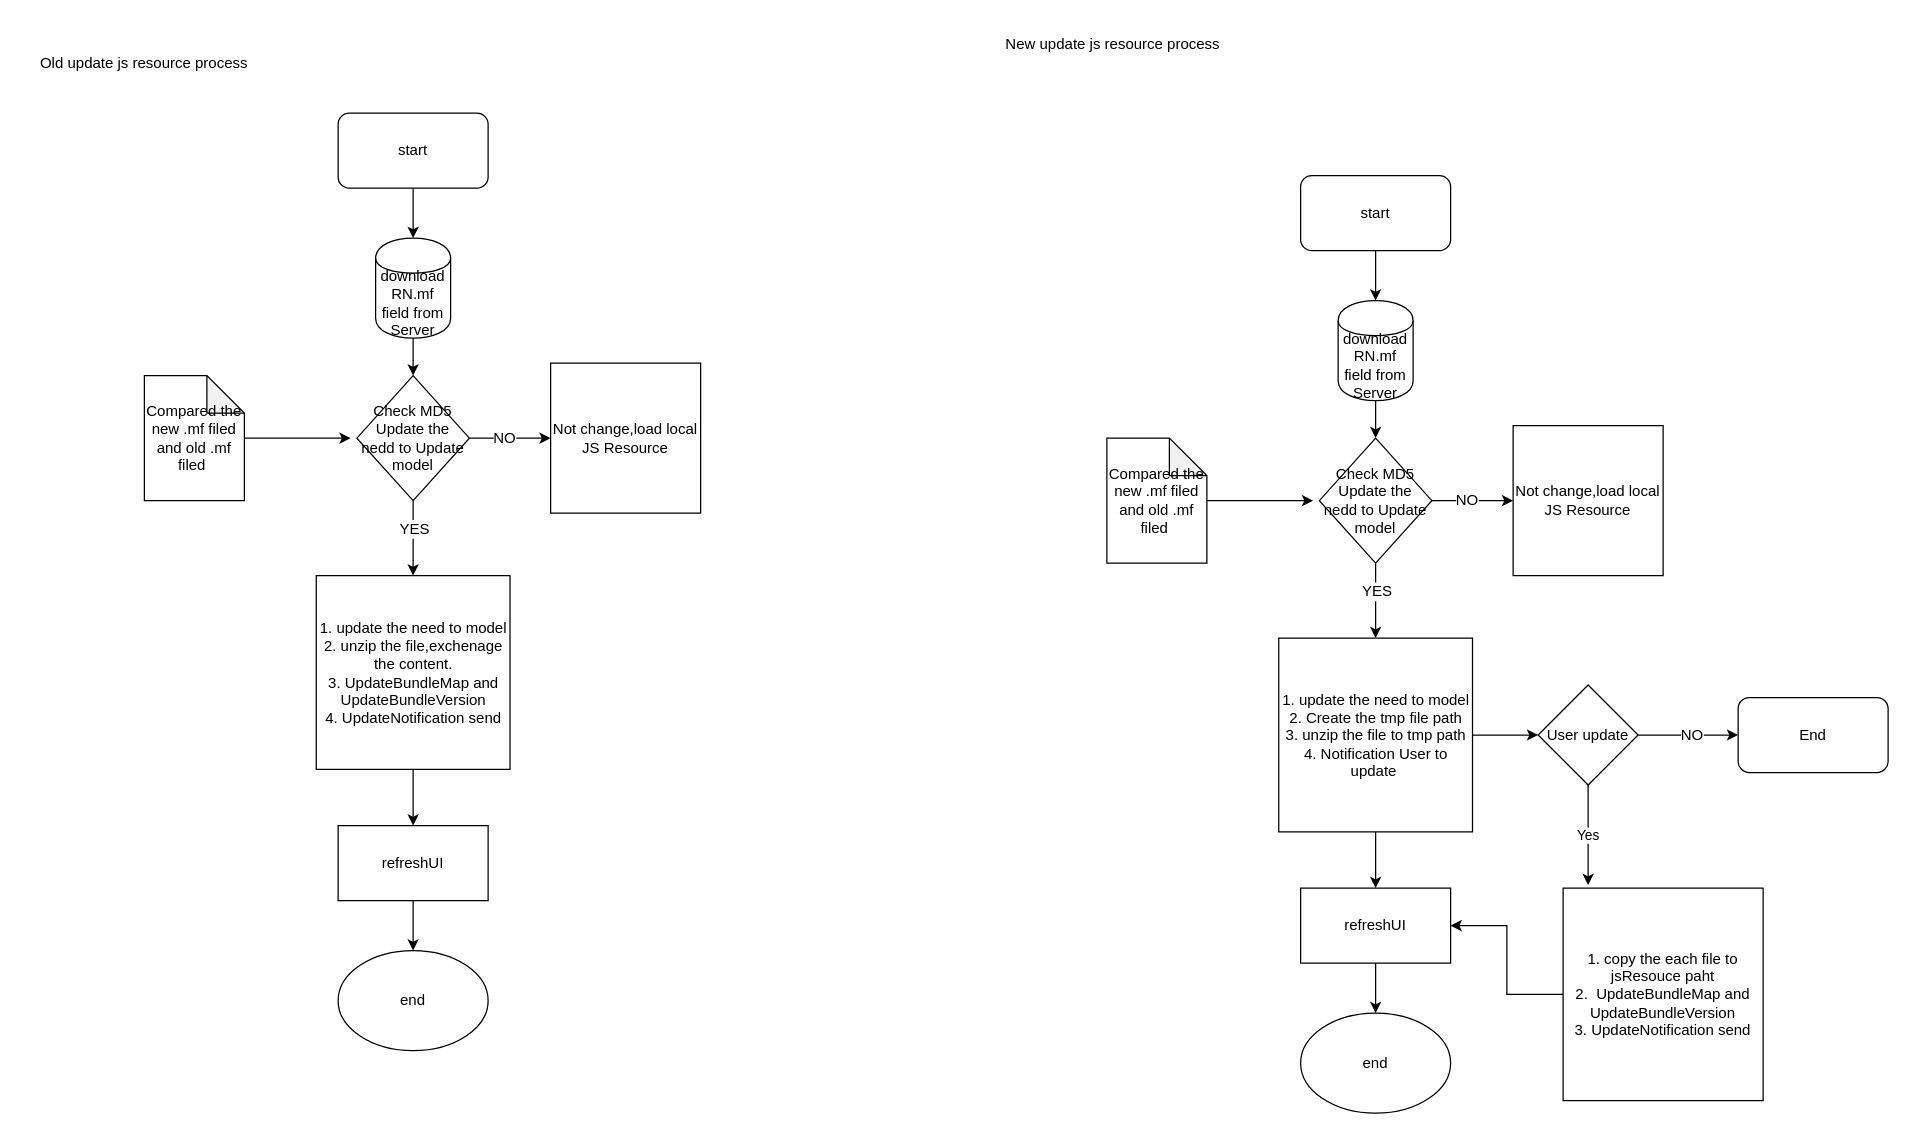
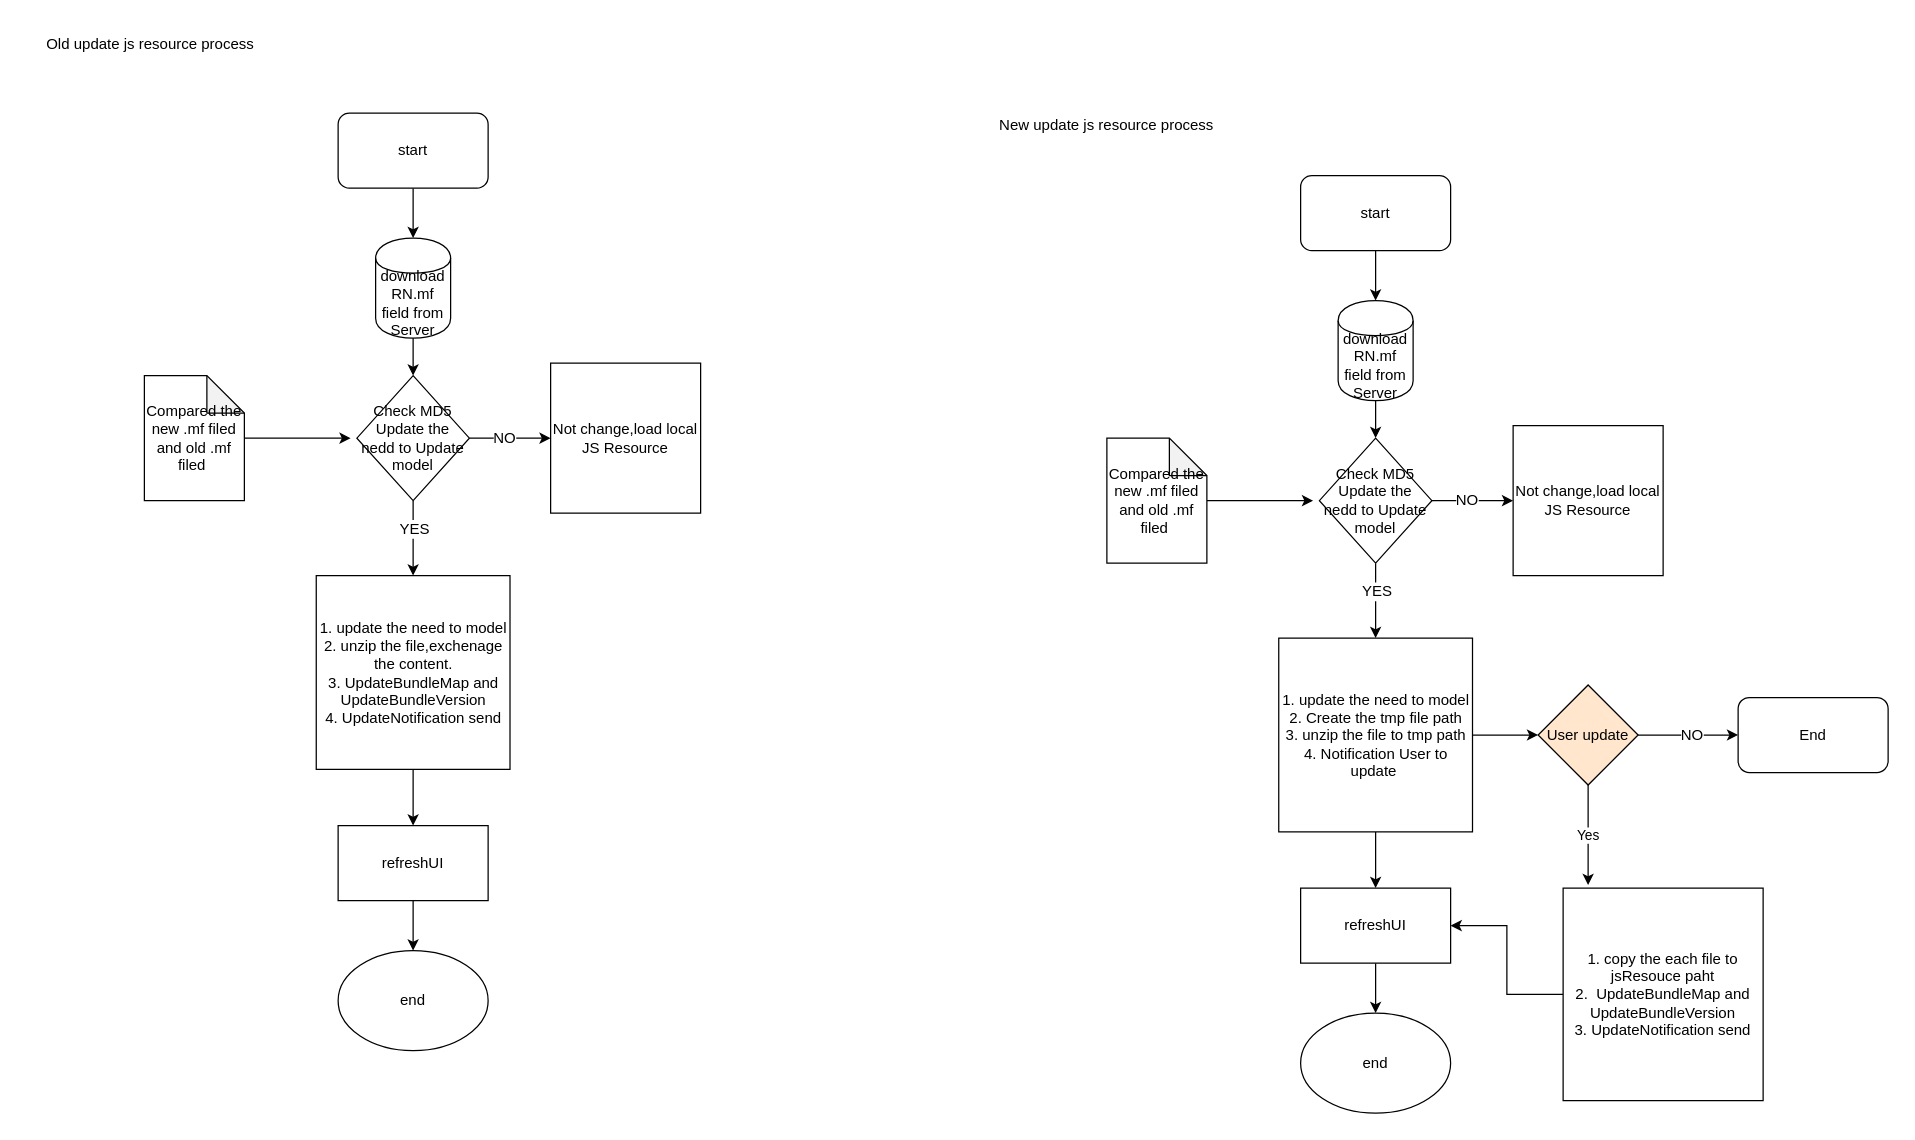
(1113, 44) -> (1107, 126)
(144, 63) -> (151, 44)
(1588, 735) -> (1588, 735)
